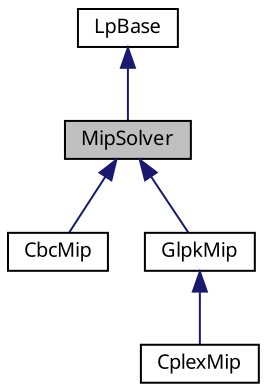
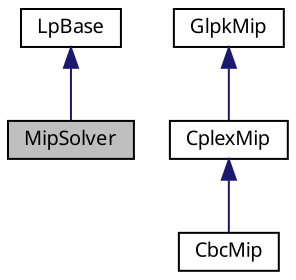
(87, 205) -> (229, 206)
(170, 205) -> none
